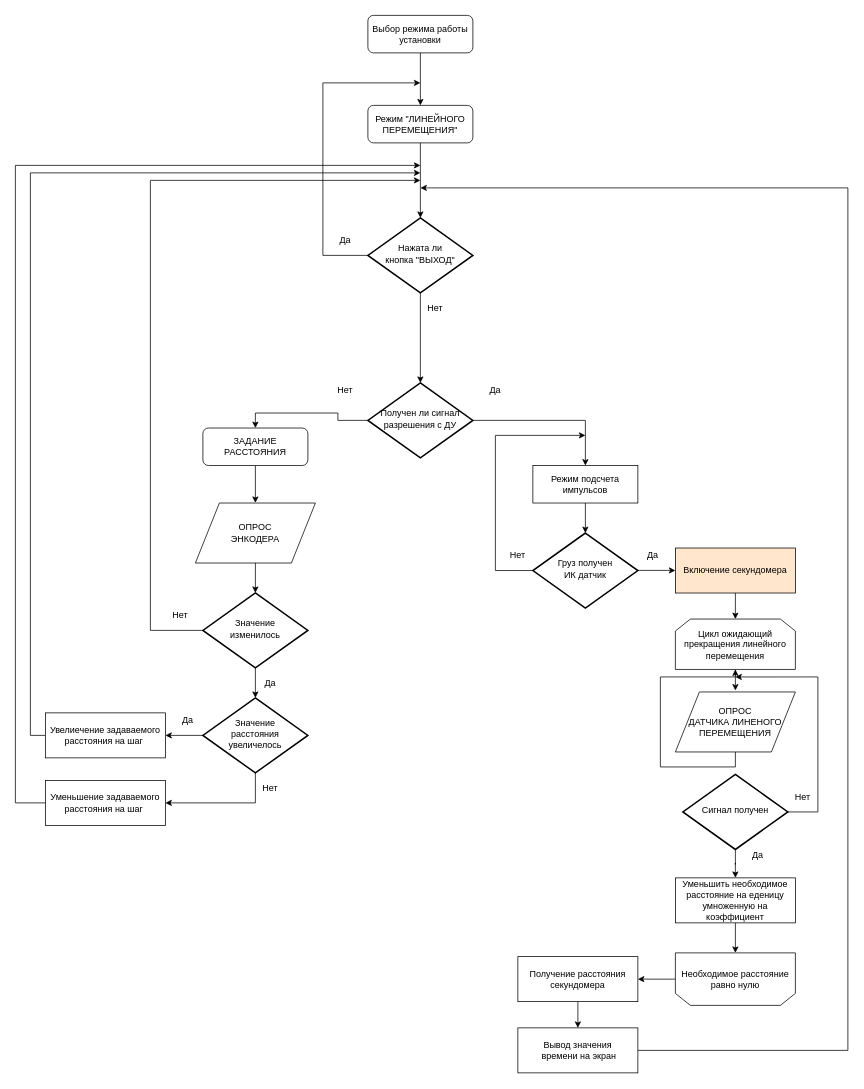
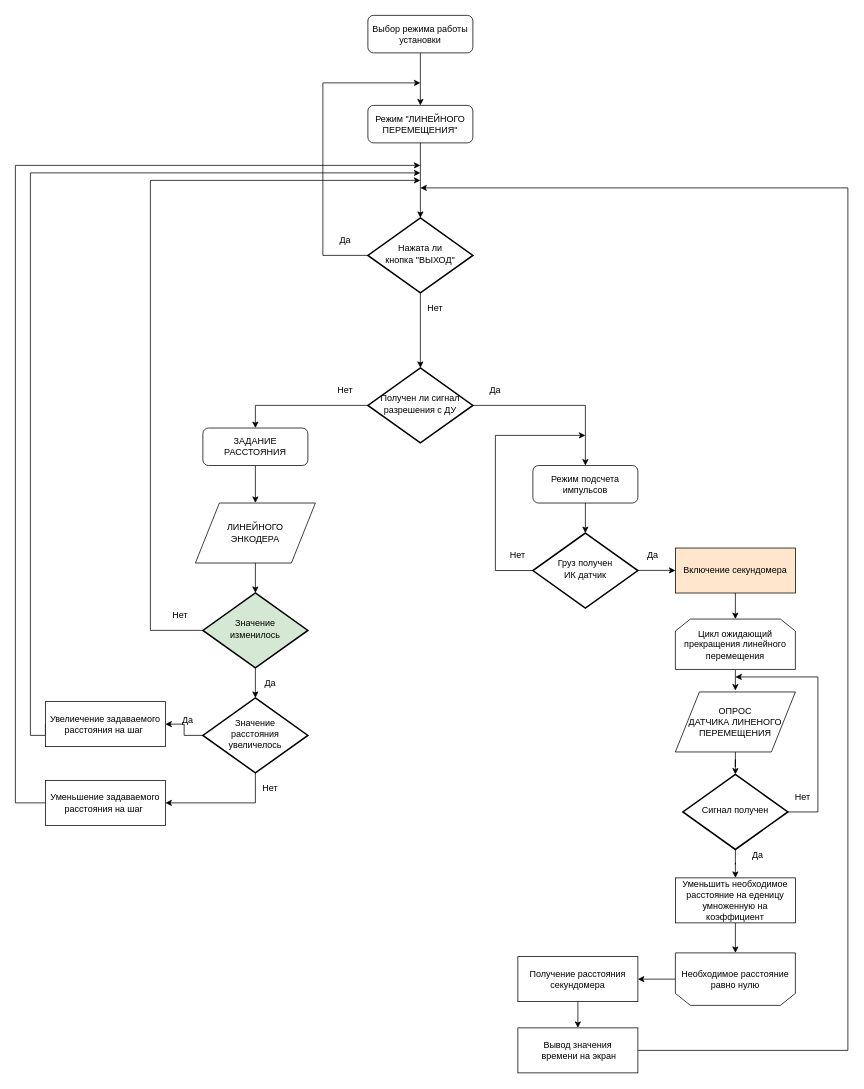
(420, 420) -> (420, 405)
(585, 484) -> (585, 484)
(255, 533) -> (255, 533)
(255, 630) -> (255, 630)
(660, 722) -> (735, 767)
(105, 735) -> (105, 724)
